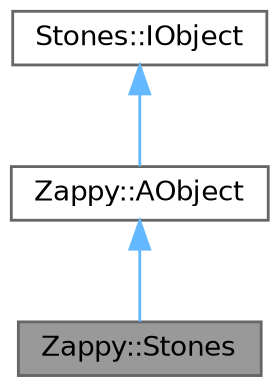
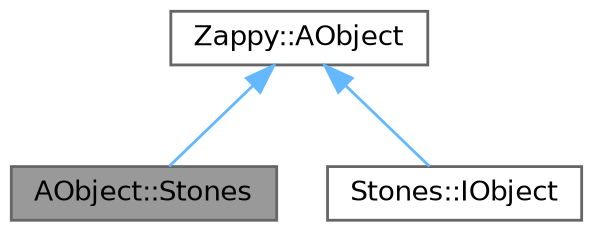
(140, 130) -> (387, 126)
(140, 349) -> (144, 193)
